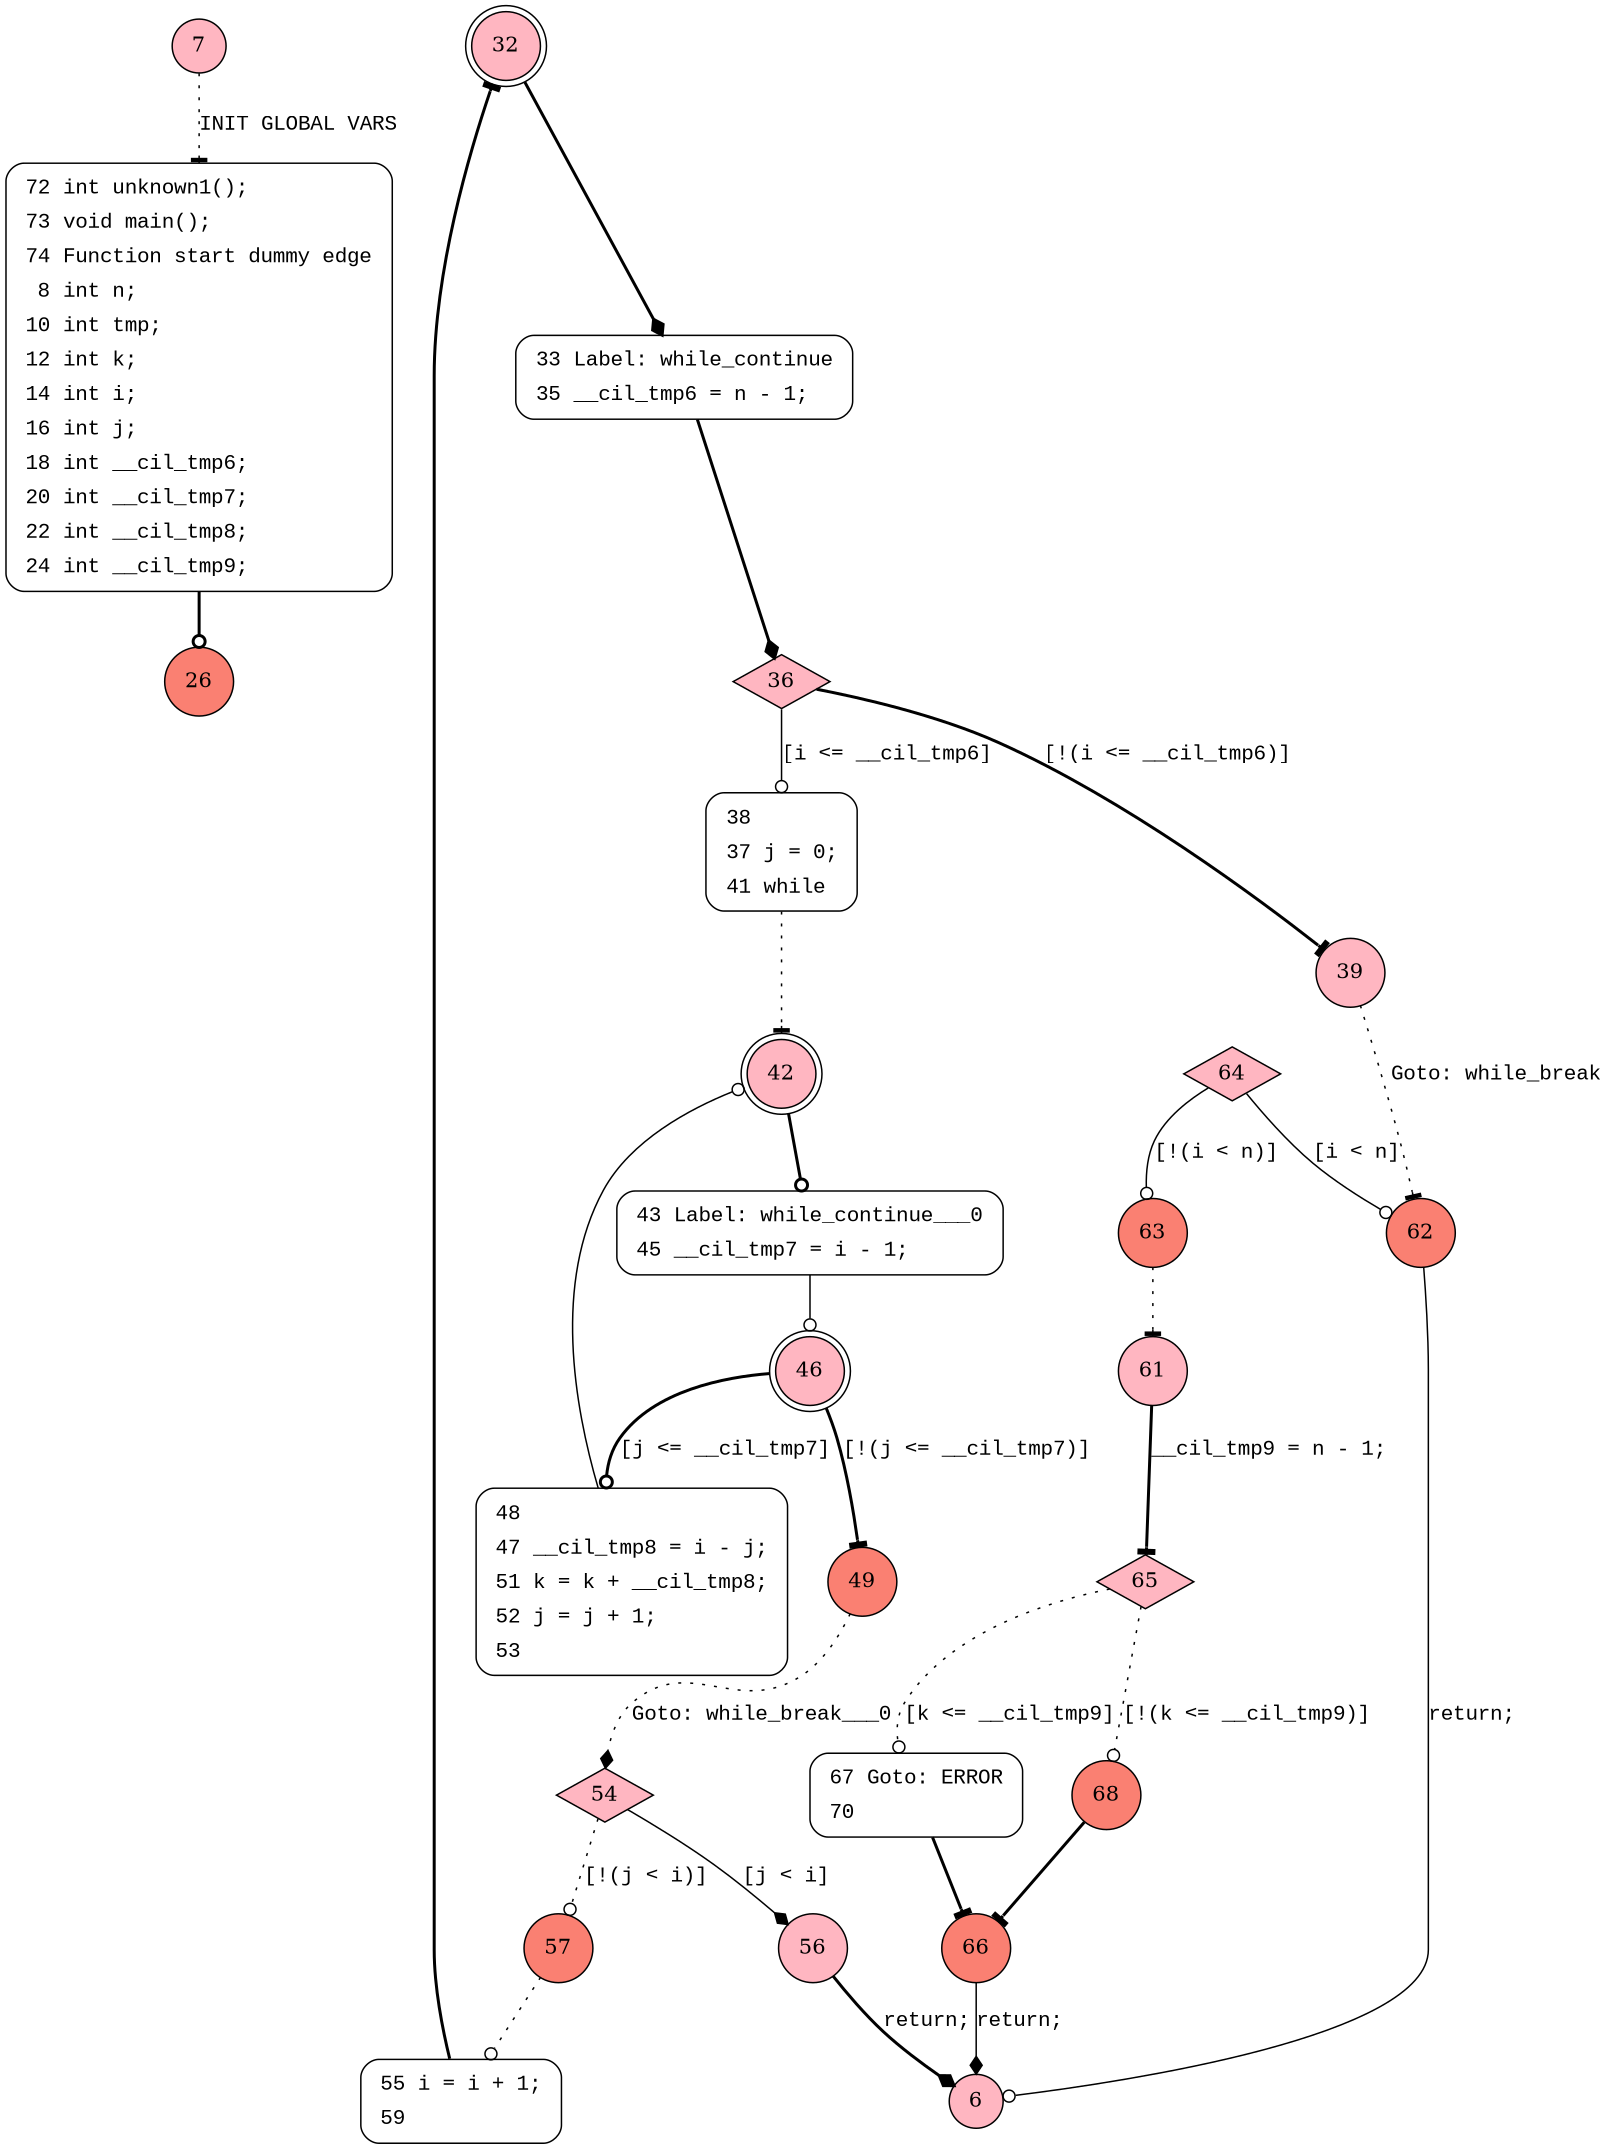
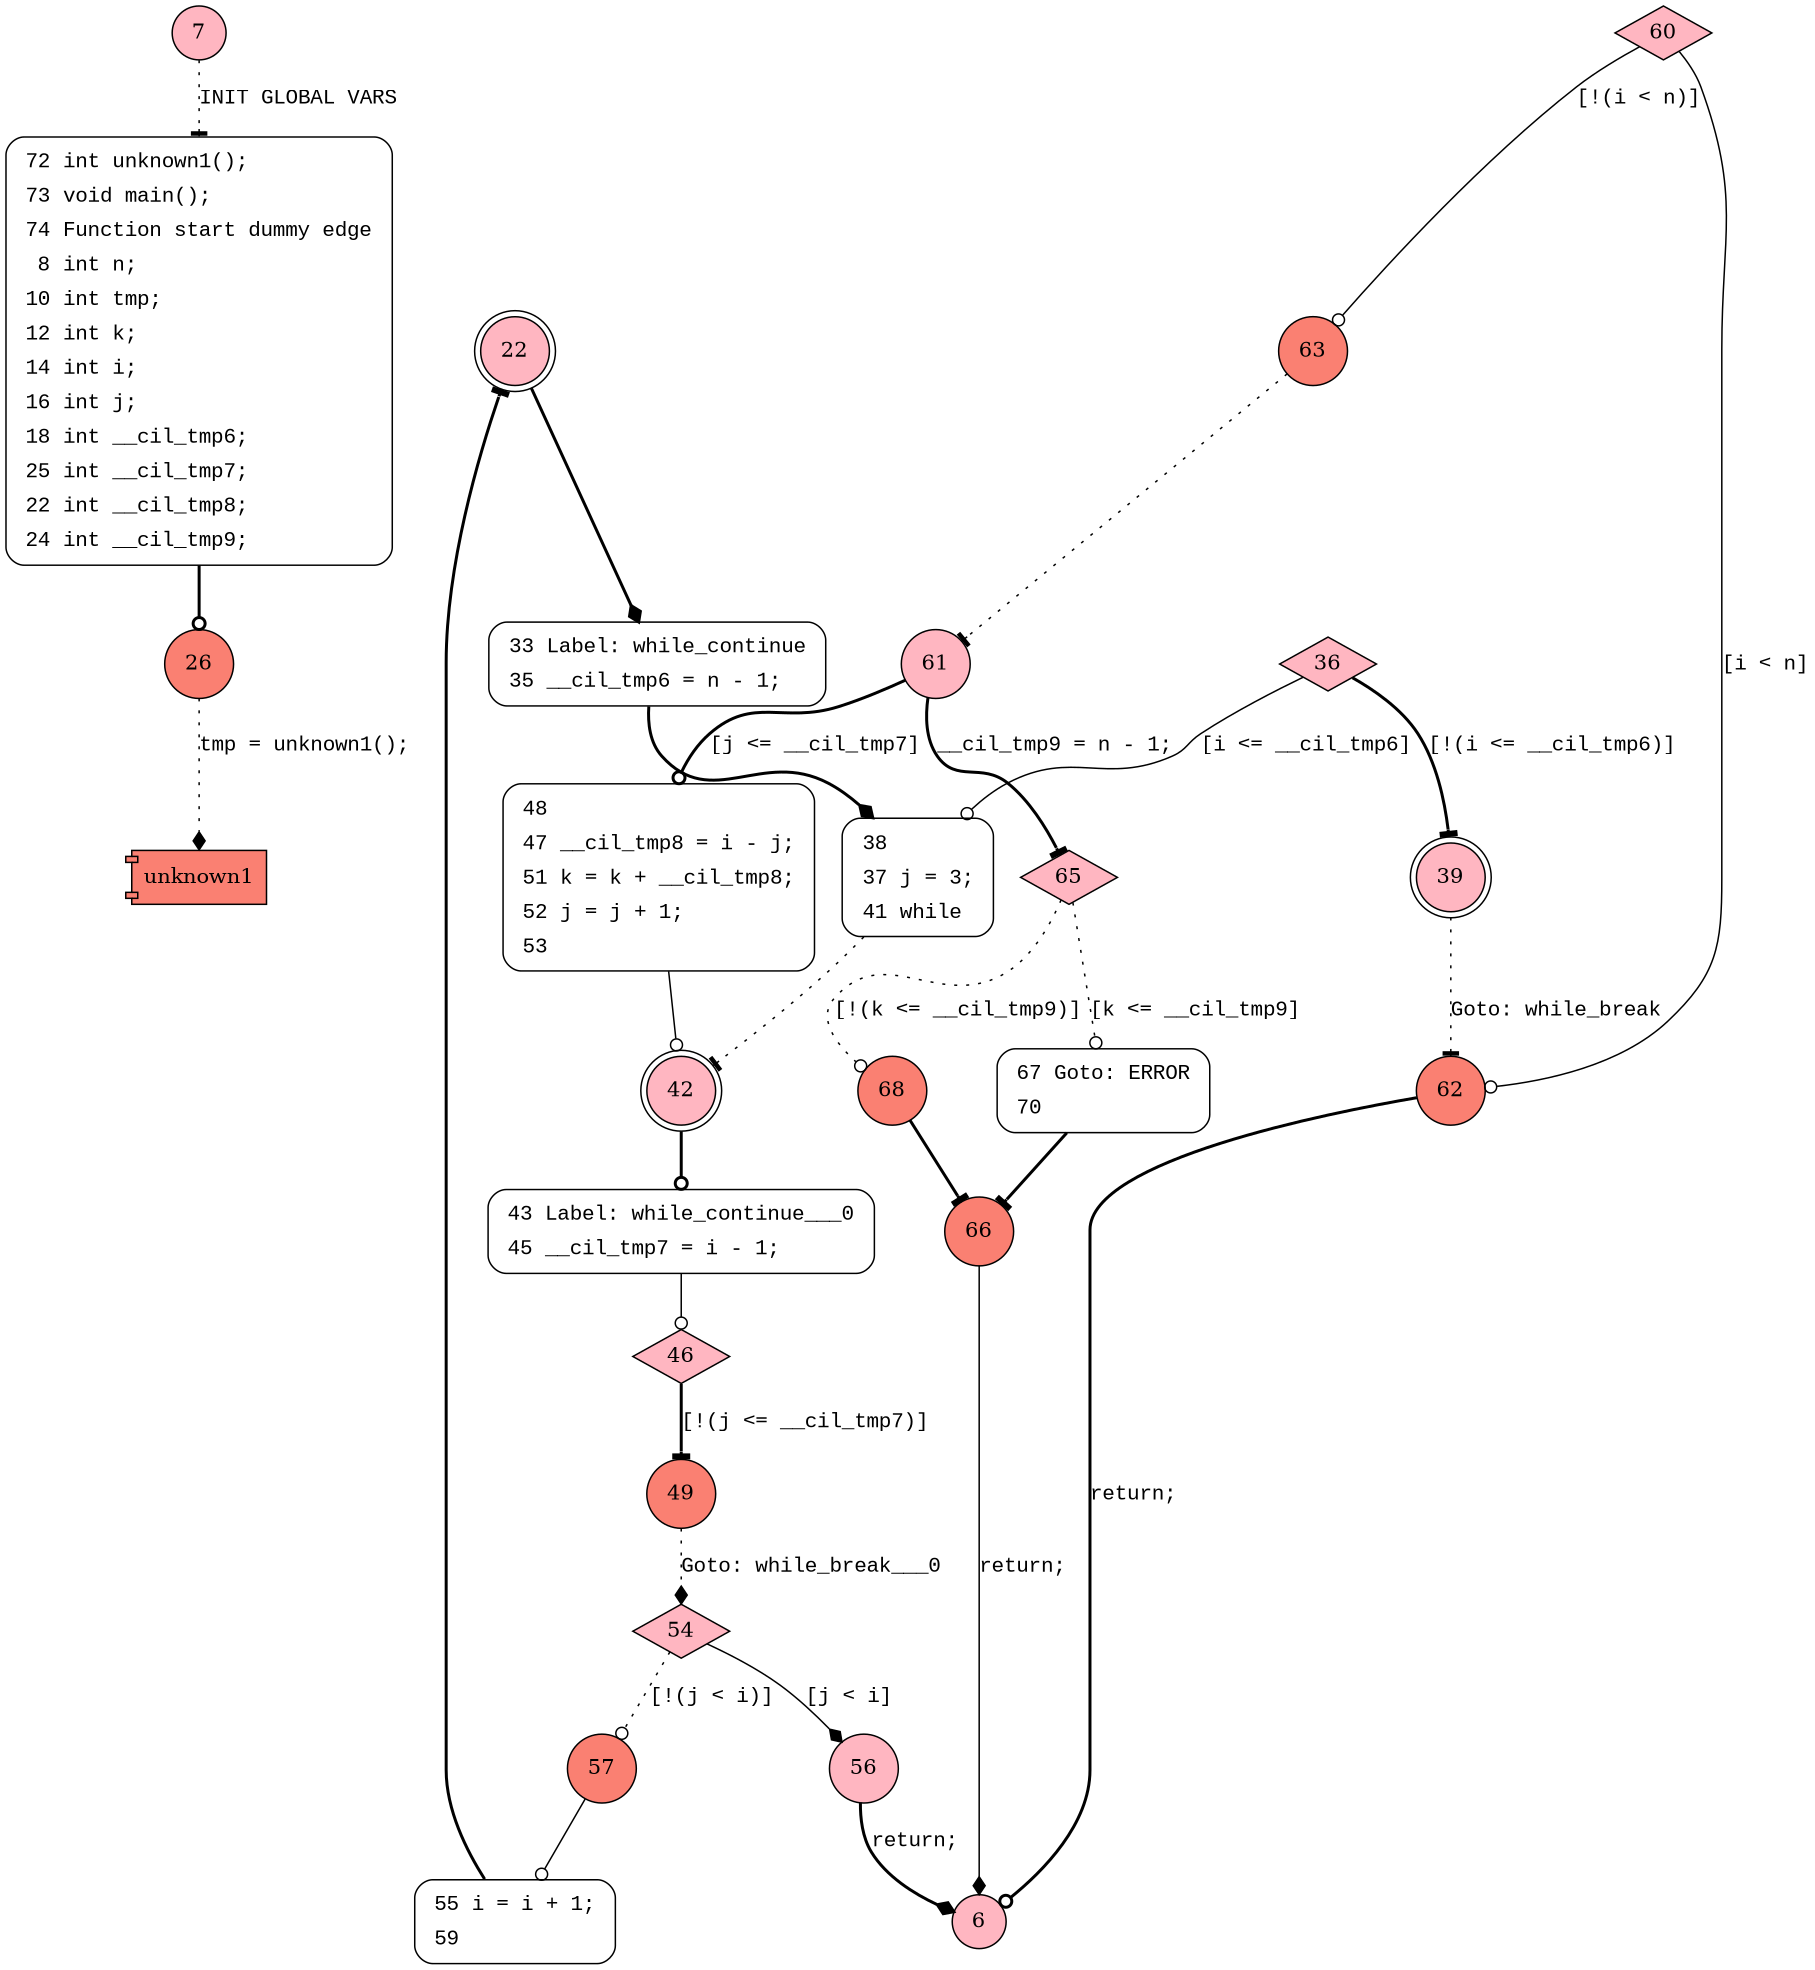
(506, 46) -> (515, 351)
(38, 497) -> (38, 471)
(733, 530) -> (735, 778)
(801, 852) -> (937, 877)
none -> (199, 877)
(1350, 973) -> (1451, 877)
(1232, 1074) -> (1663, 33)
(810, 1371) -> (681, 1356)
(669, 1398) -> (784, 713)
(1428, 1835) -> (1090, 1395)
(518, 2013) -> (565, 1834)
